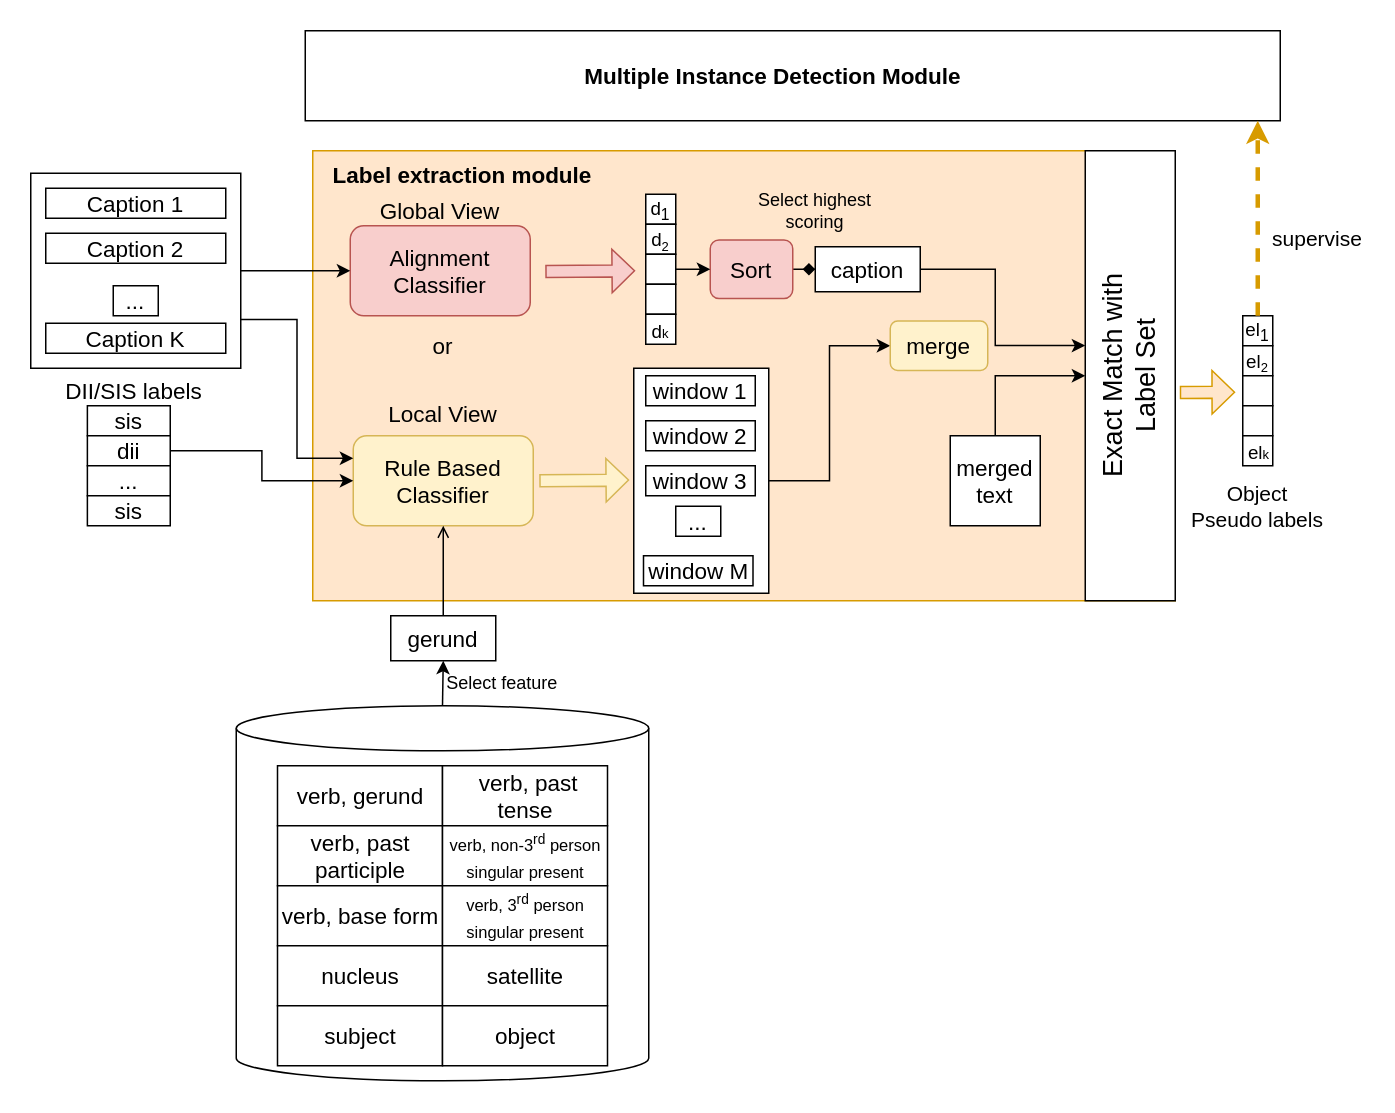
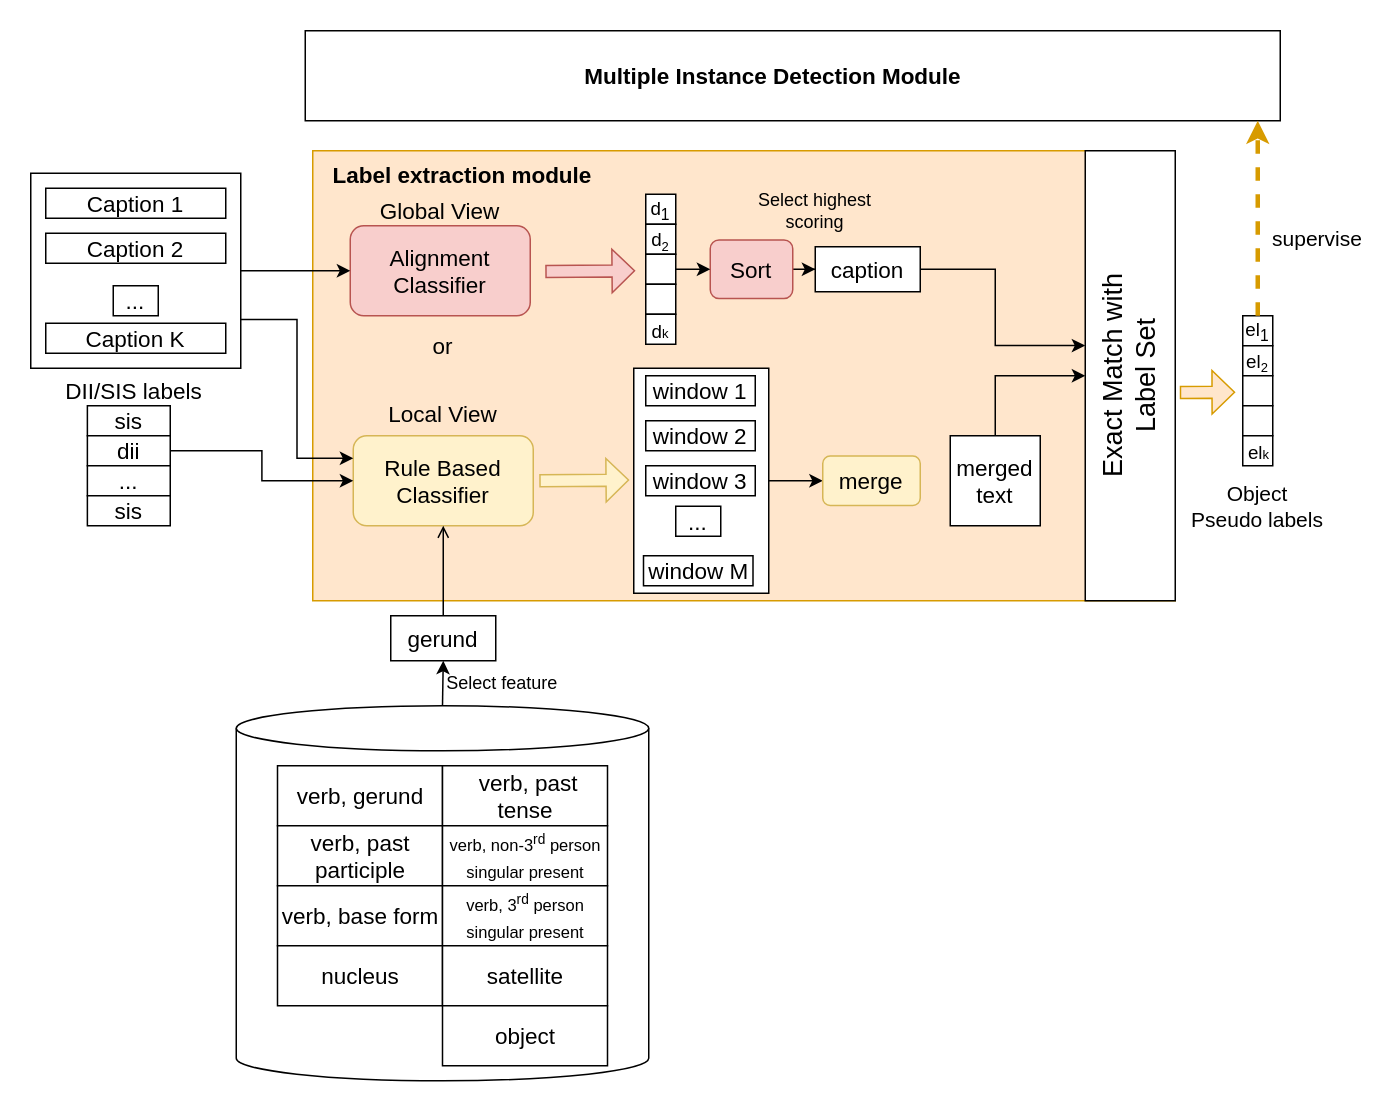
(803, 269) -> (804, 269)
(939, 346) -> (872, 481)
(360, 1036) -> none
